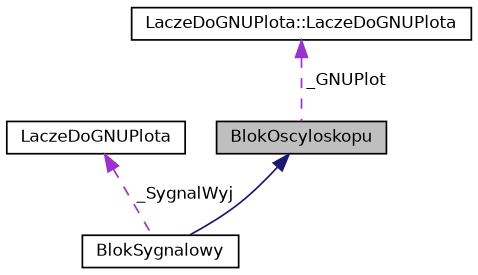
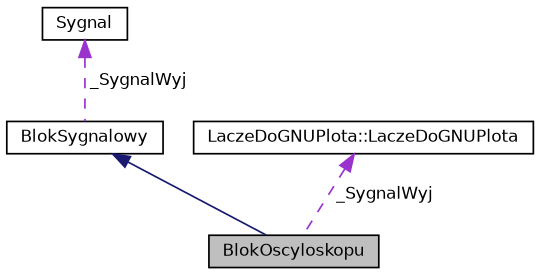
(344, 81) -> (383, 194)
(96, 138) -> (85, 24)
(237, 205) -> (197, 199)
